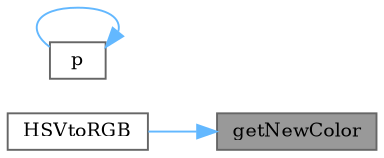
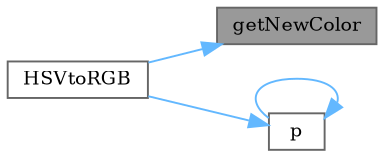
none -> (199, 108)
